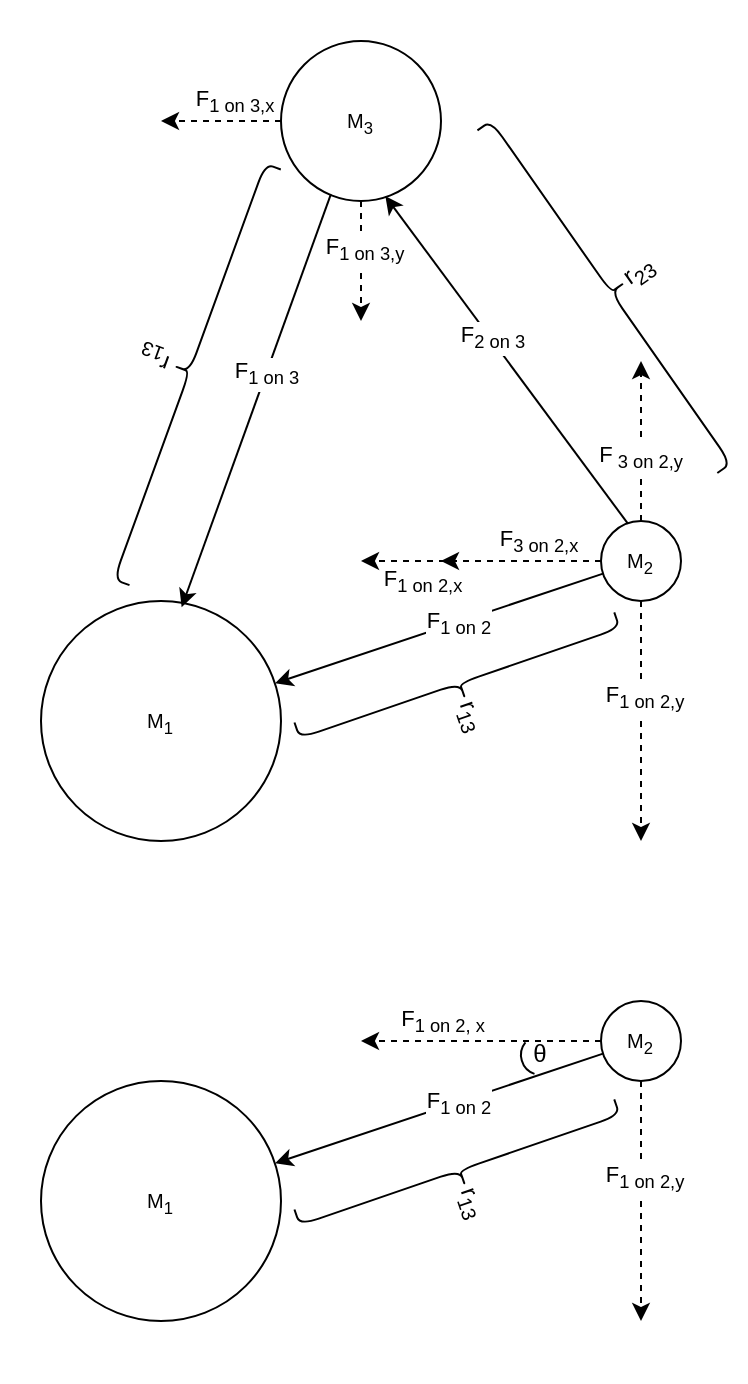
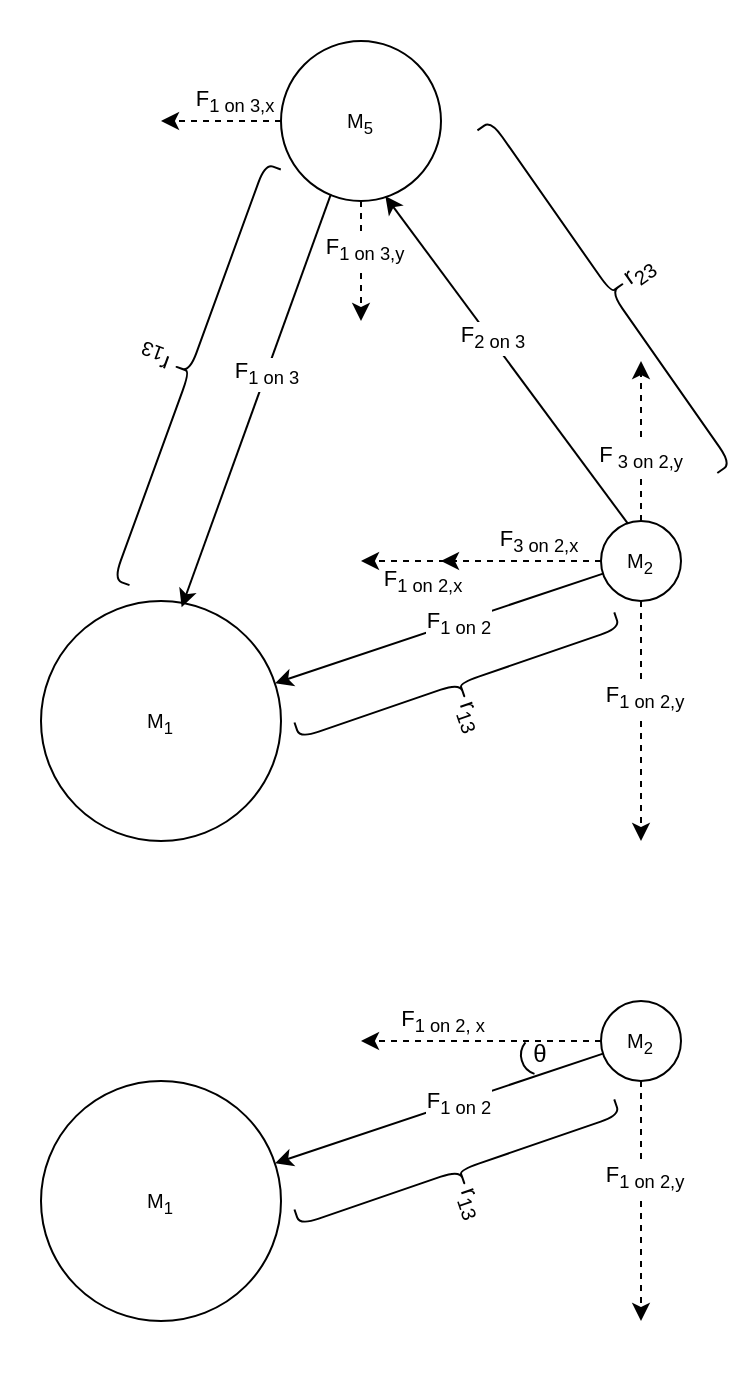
(361, 121) -> (361, 121)
